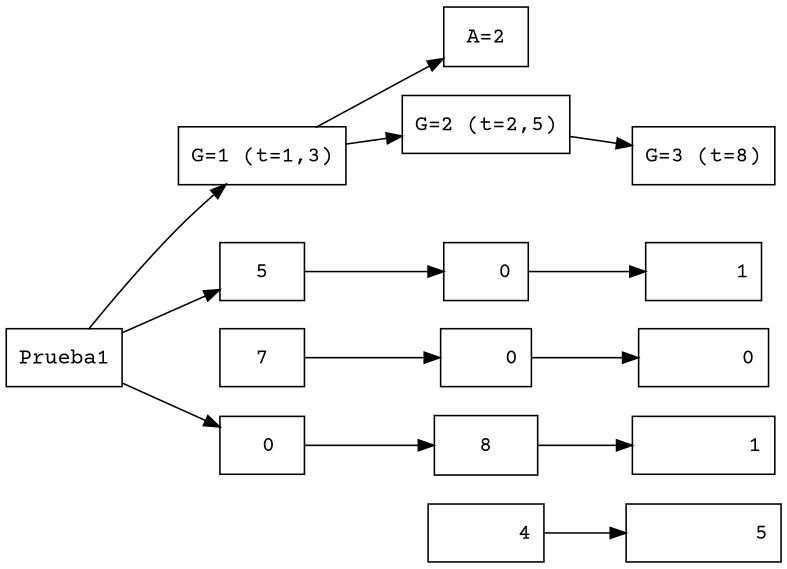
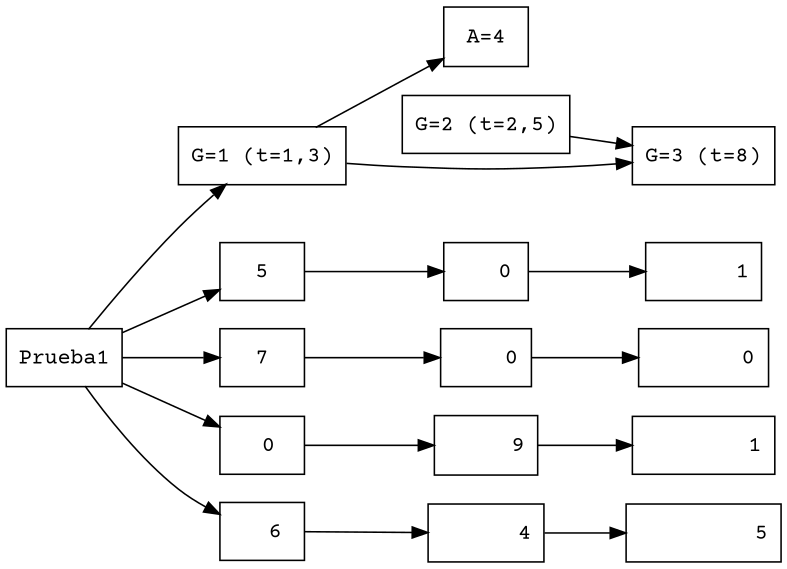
(486, 37) -> (486, 37)
(366, 141) -> (481, 169)
none -> (163, 358)
(486, 445) -> (486, 445)
none -> (262, 531)
